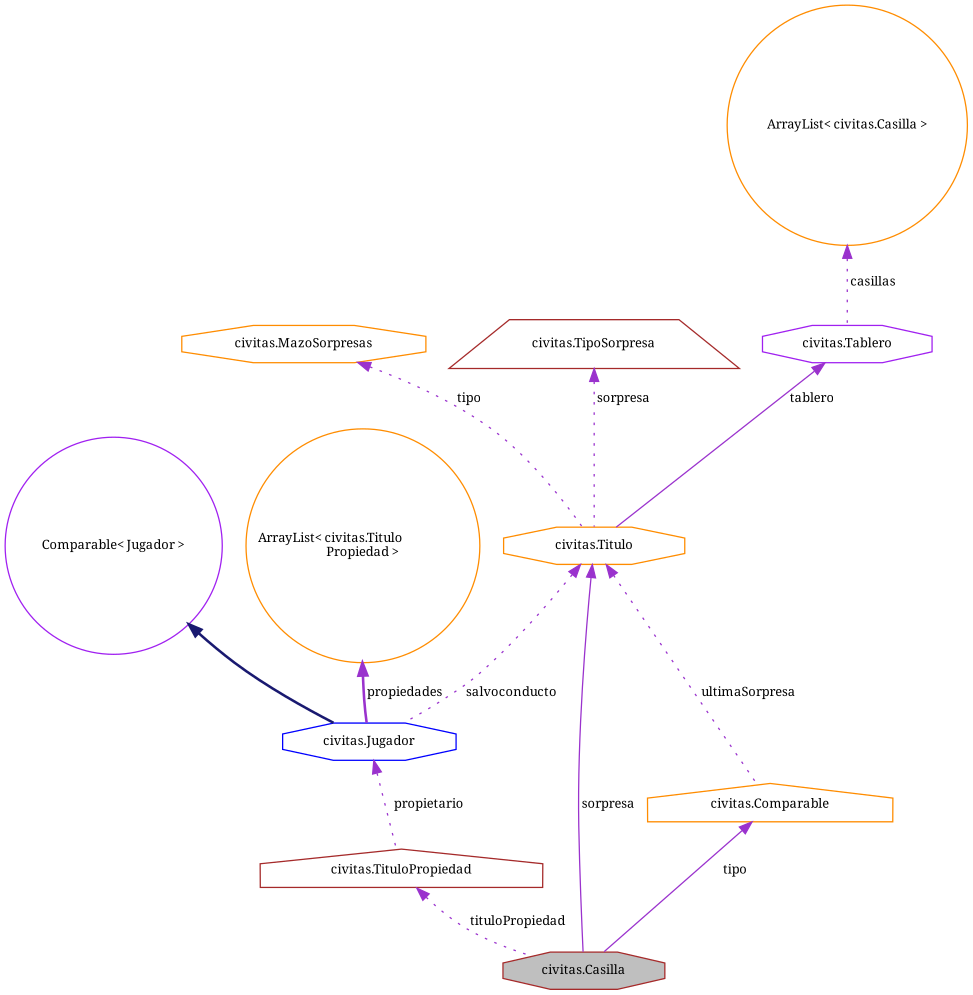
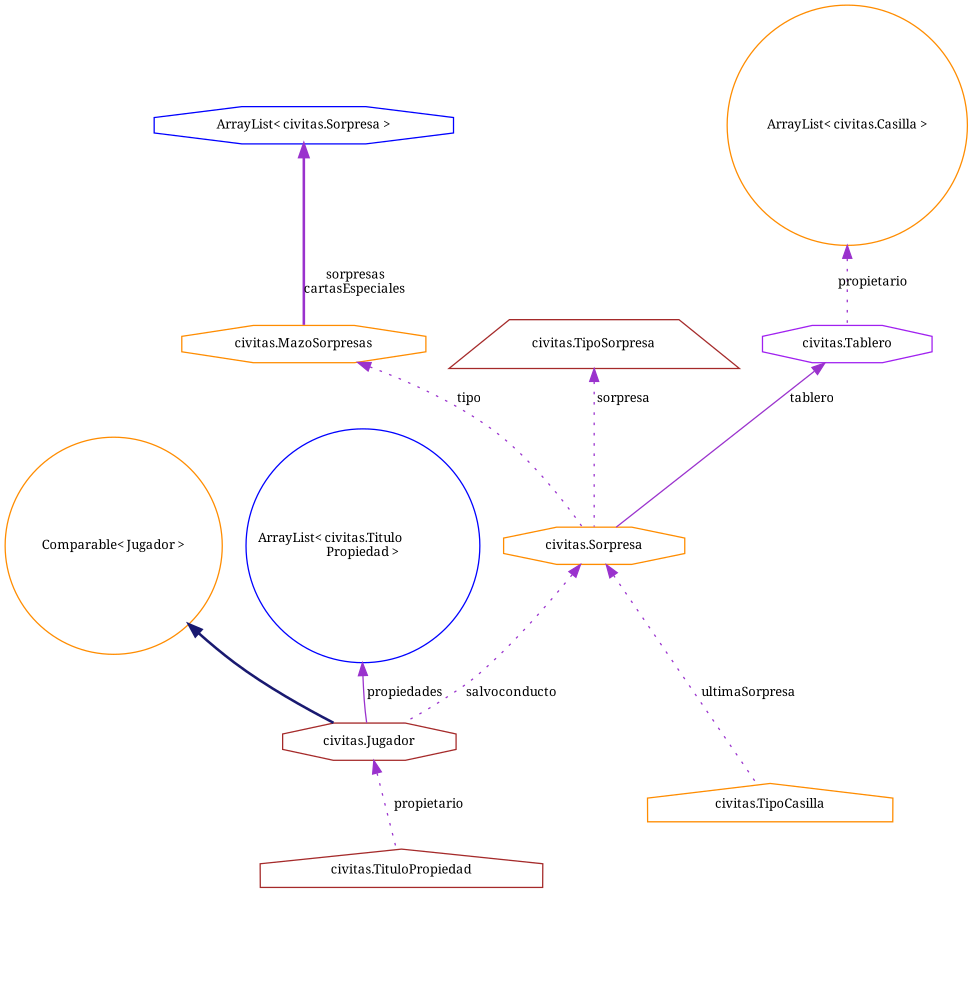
none -> (304, 125)
(872, 282) -> (872, 282)
(114, 546) -> (114, 546)
(363, 546) -> (363, 546)
(594, 546) -> (594, 546)
(364, 699) -> (364, 699)
(369, 742) -> (369, 742)
(770, 805) -> (770, 805)
(584, 971) -> none
